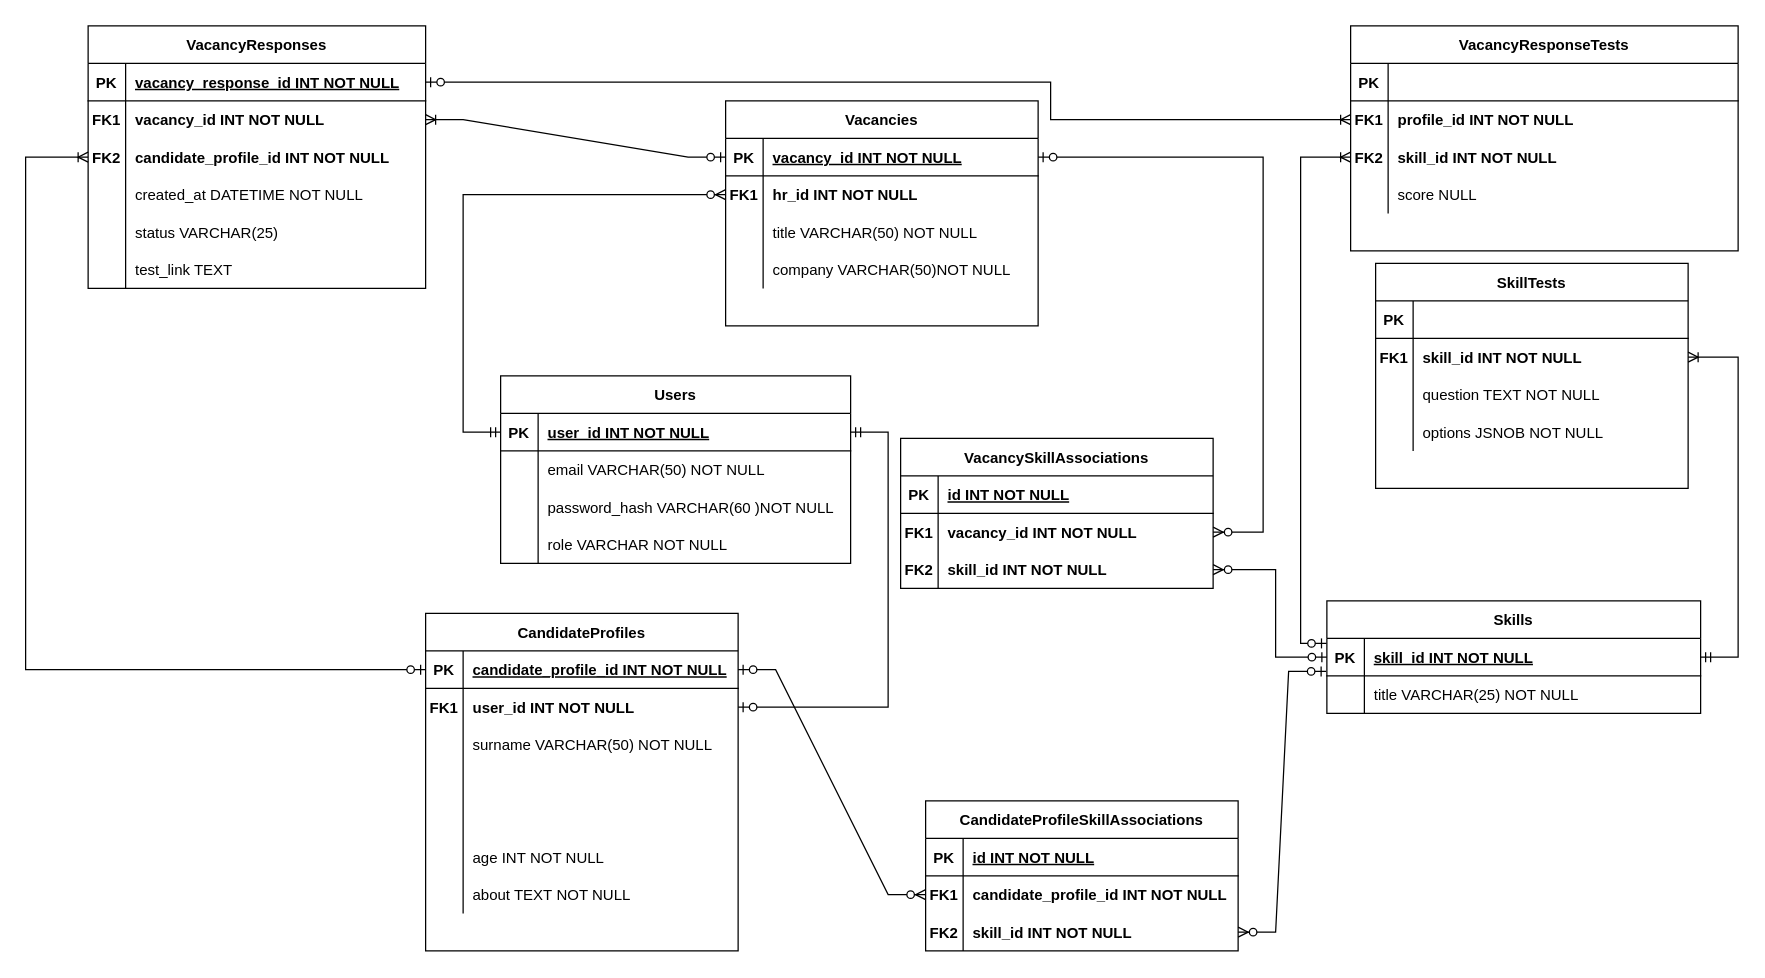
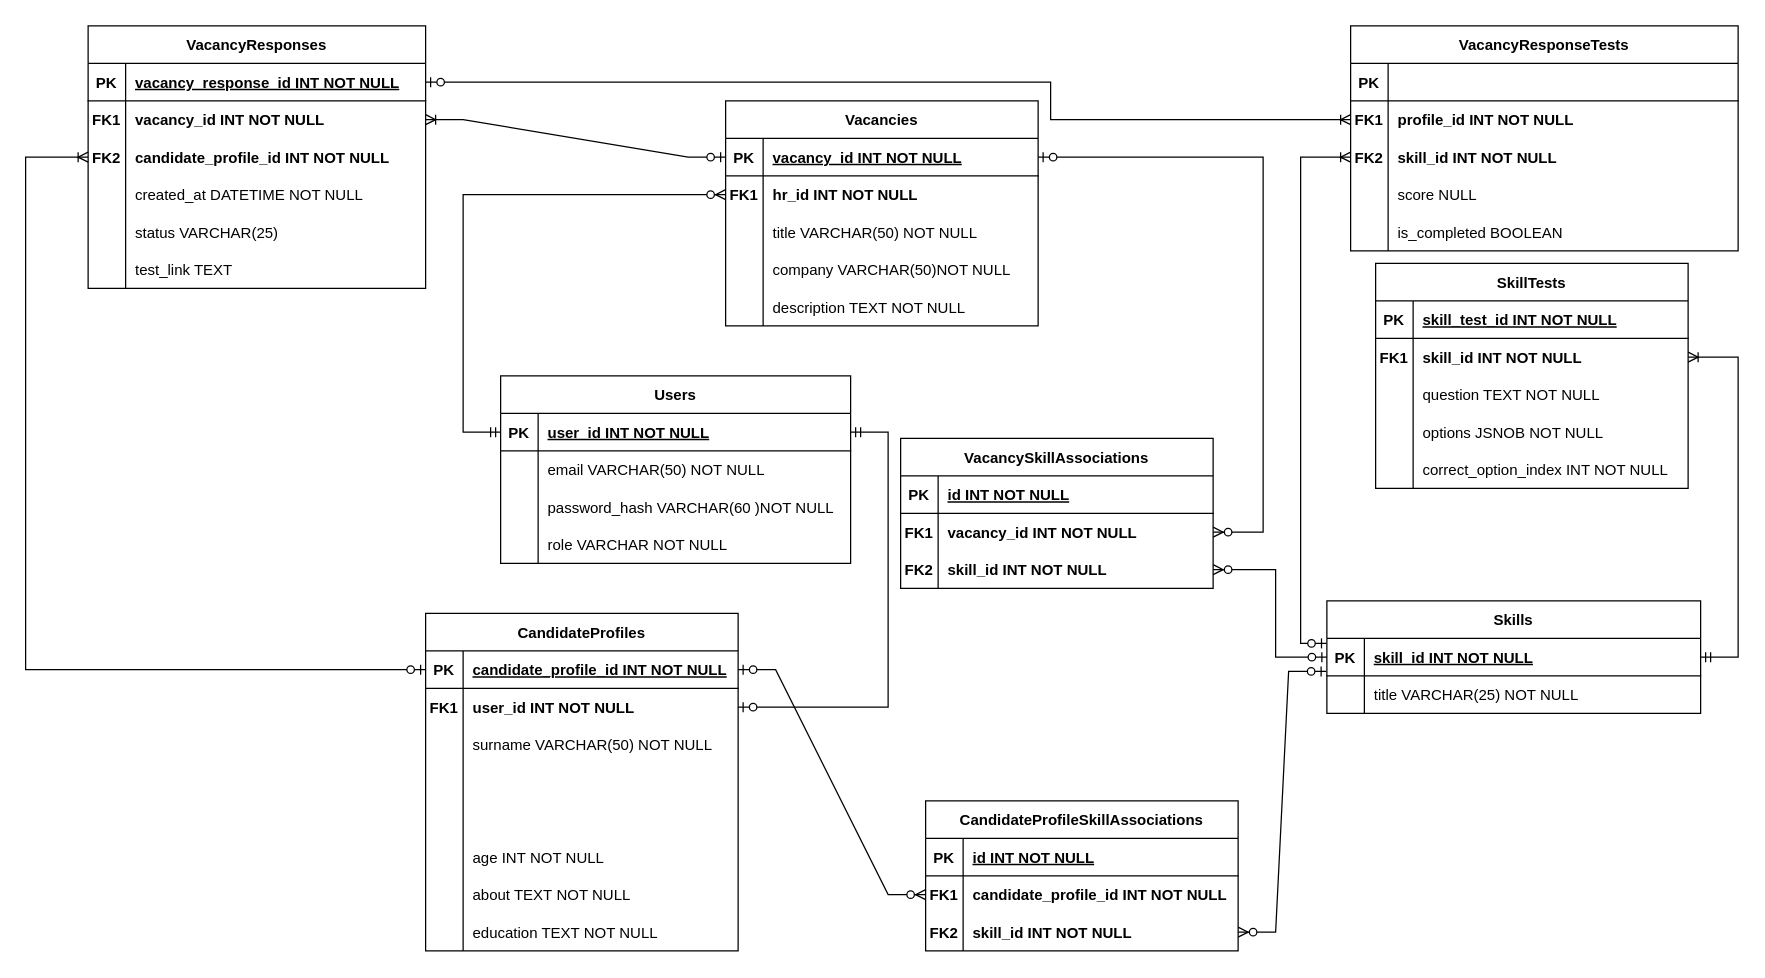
none -> (1563, 232)
none -> (901, 307)
none -> (1551, 319)
none -> (1551, 469)
none -> (601, 932)
